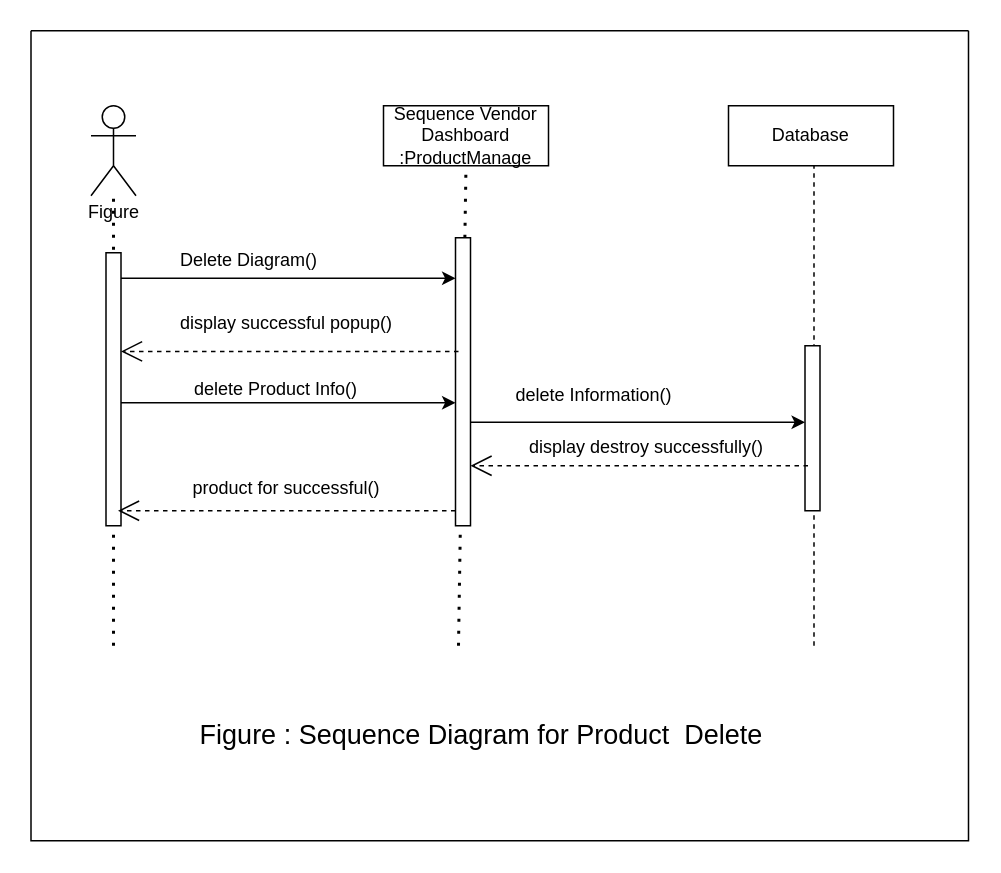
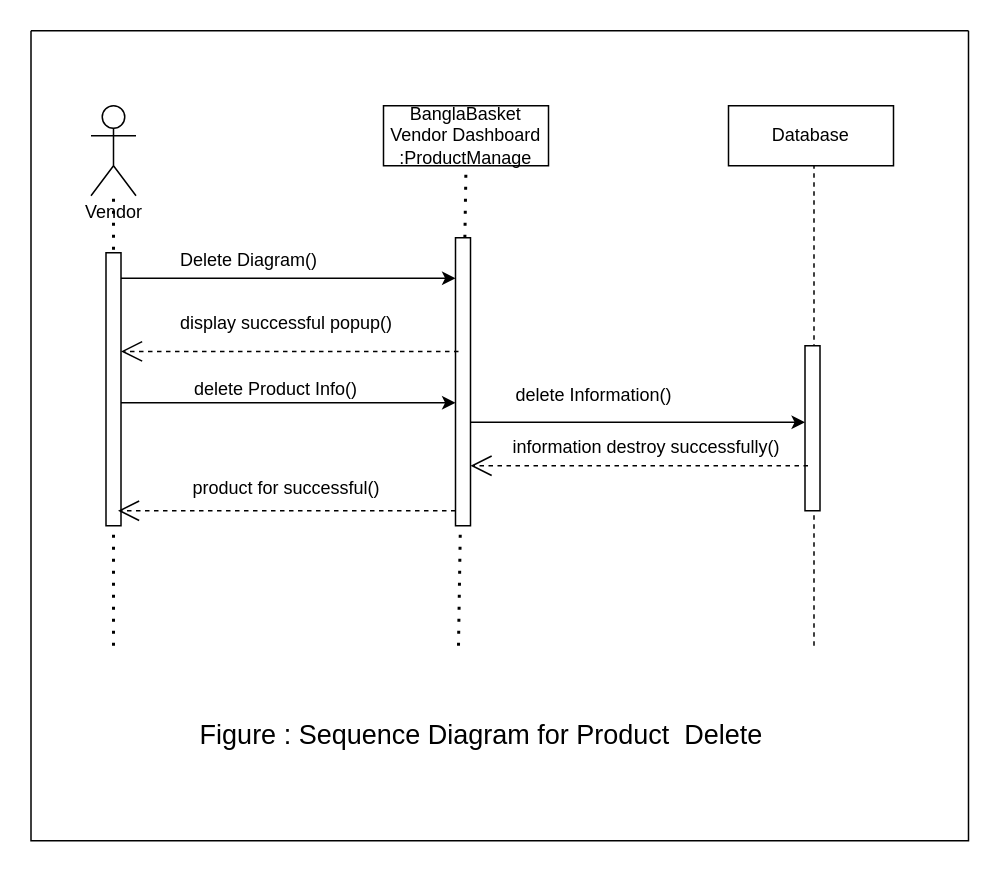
(466, 136) -> (466, 136)
(114, 212) -> (114, 212)
(647, 448) -> (647, 448)
